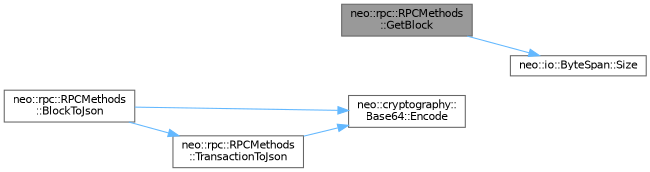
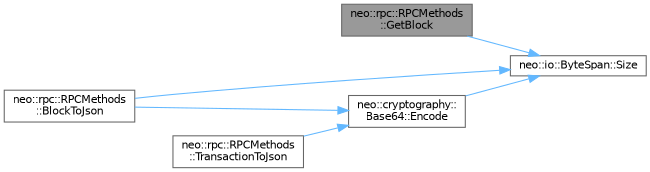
none -> (497, 87)
(149, 128) -> (317, 83)
